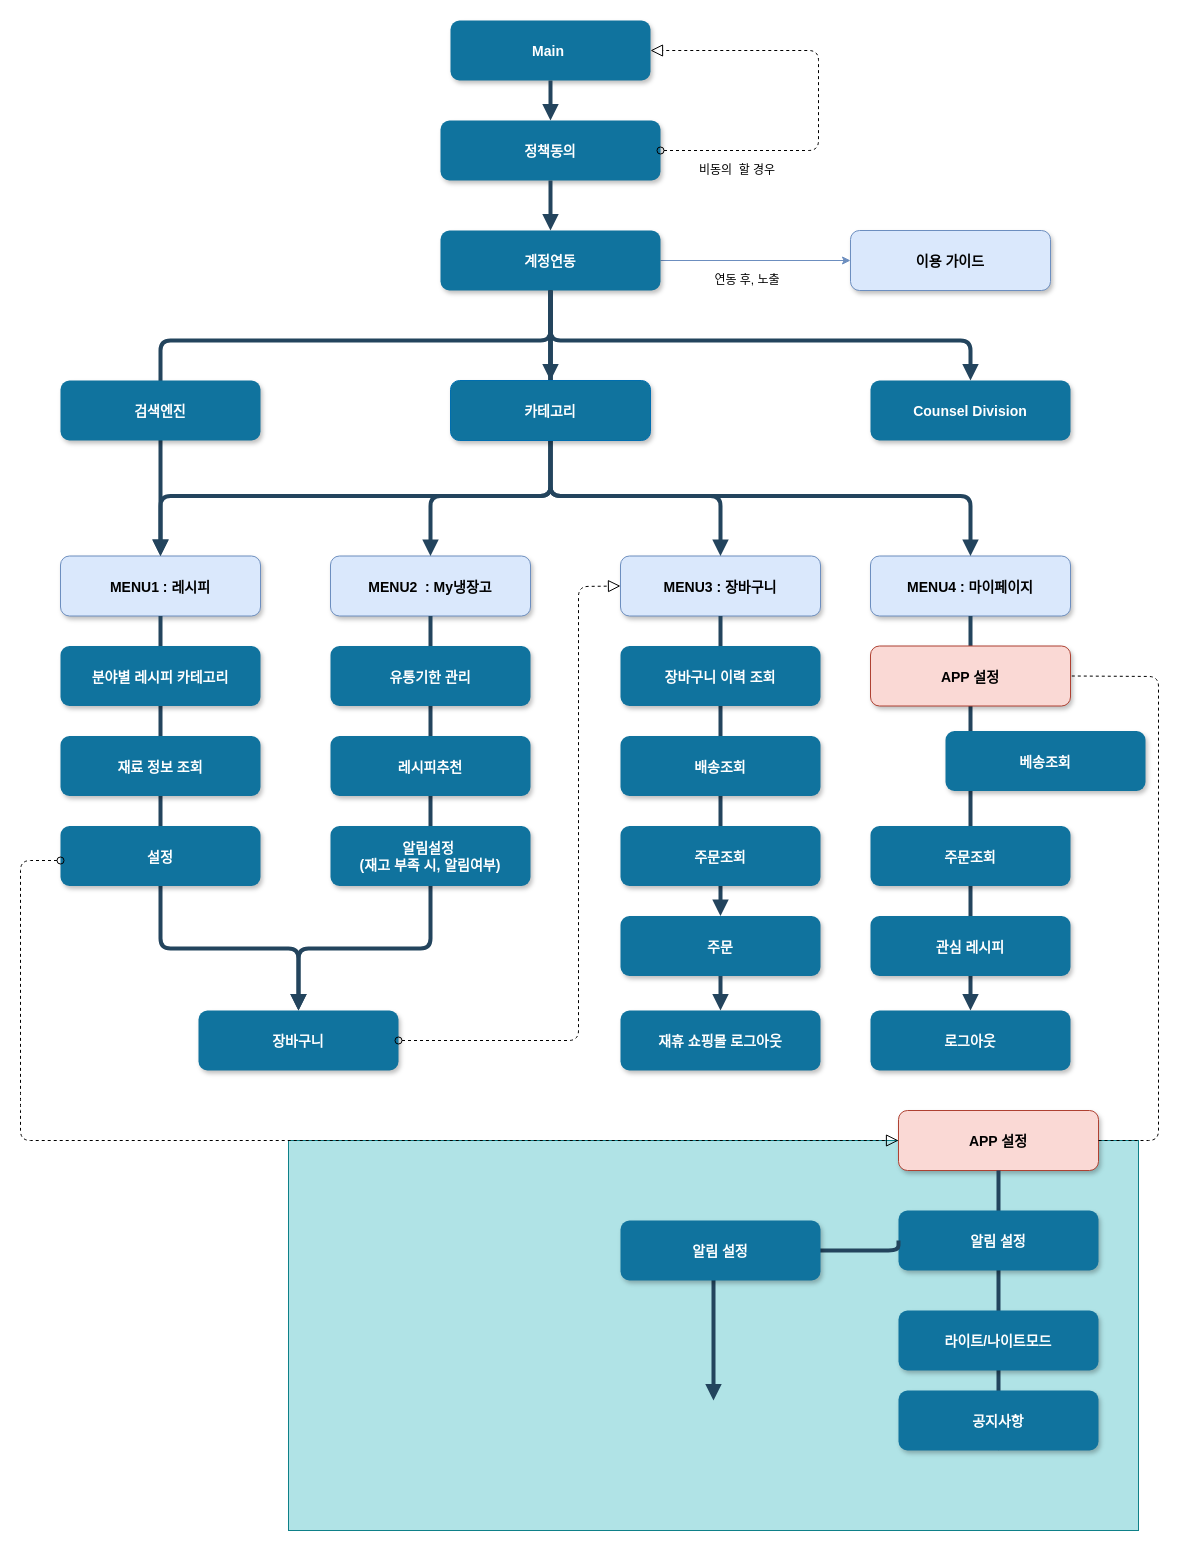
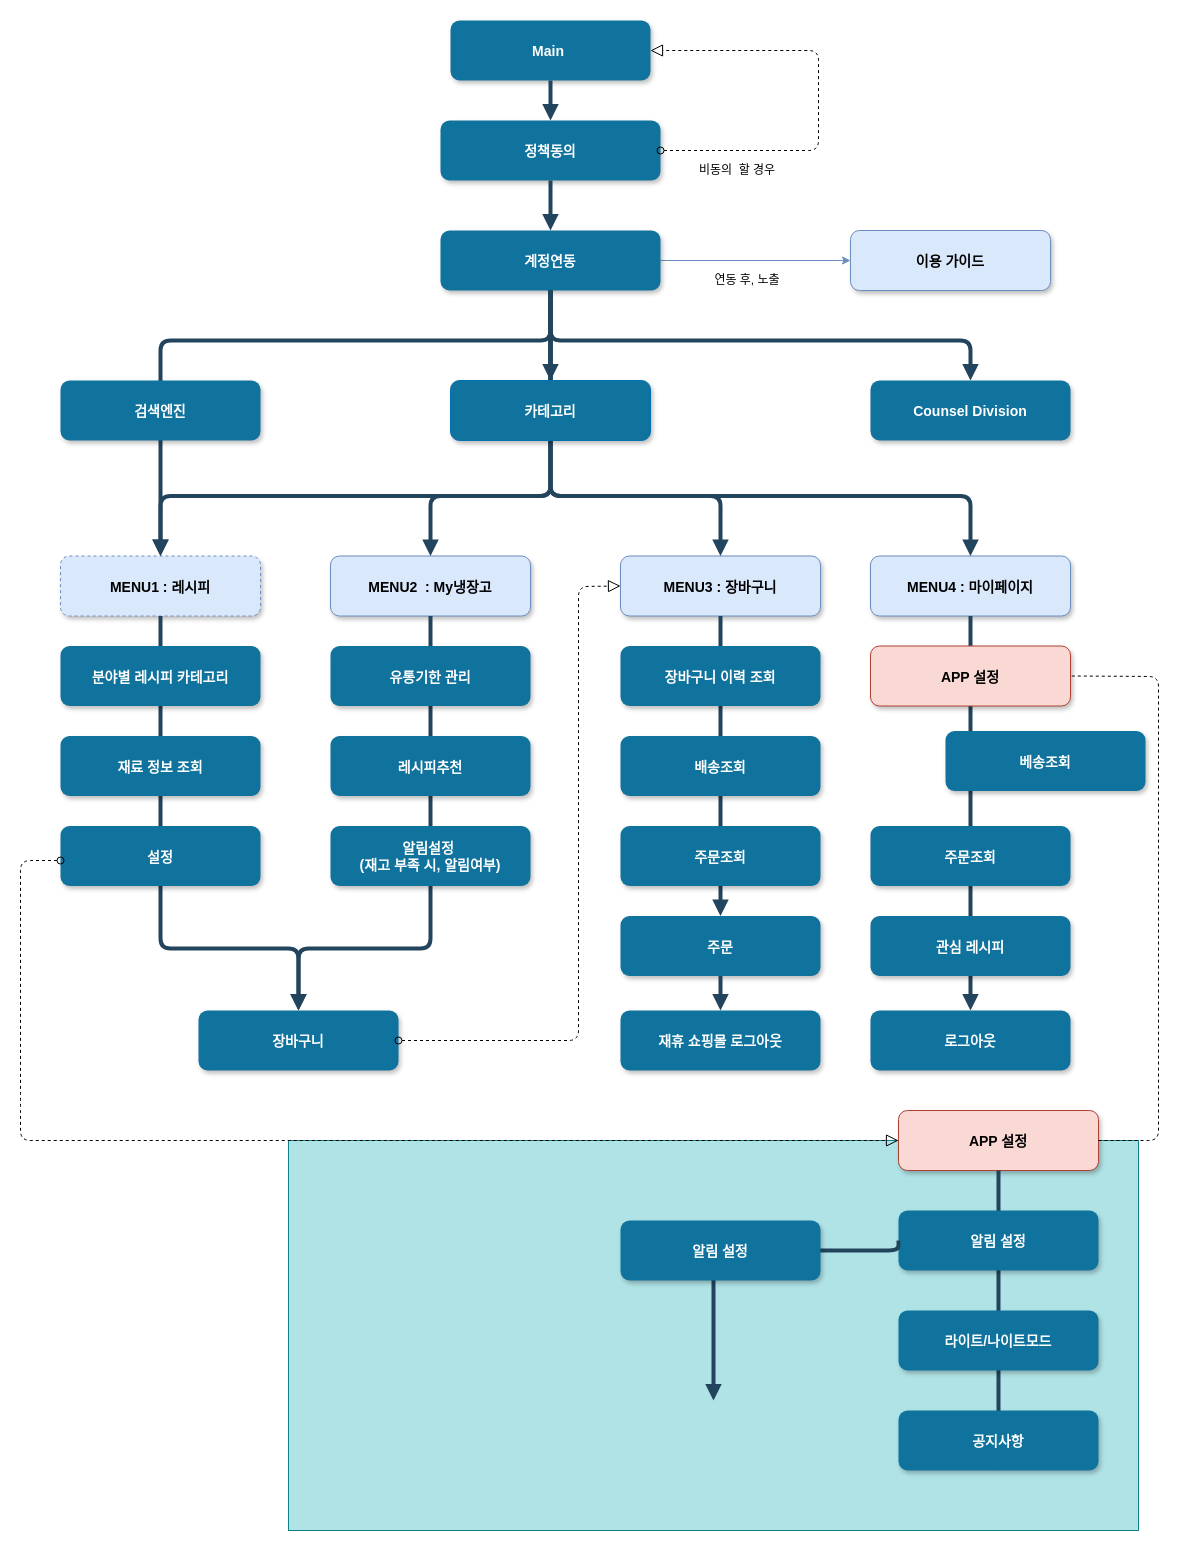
(161, 586) -> (161, 586)
(999, 1421) -> (999, 1441)
